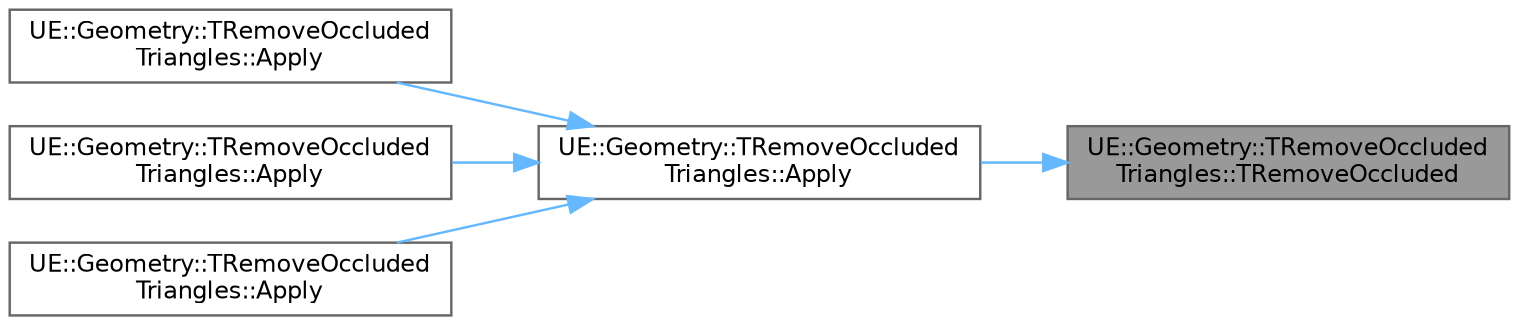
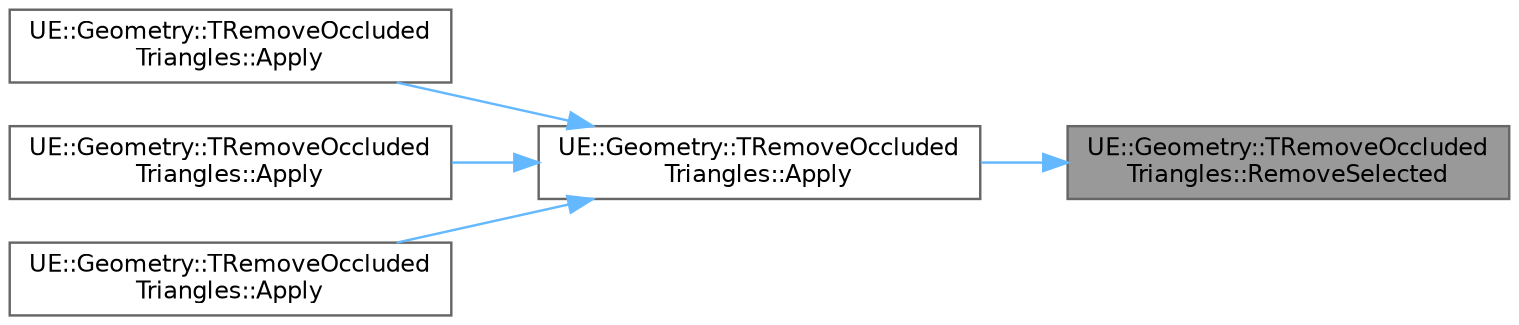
(1288, 163) -> (1288, 163)
